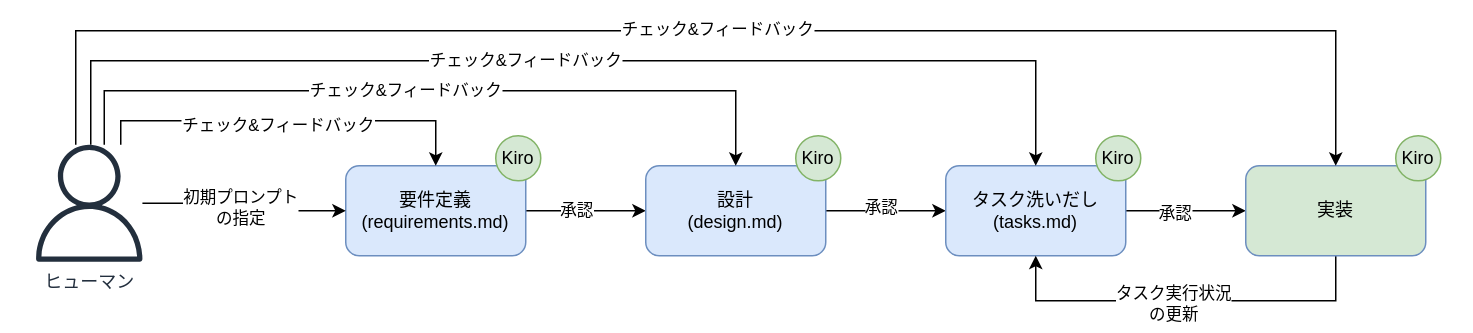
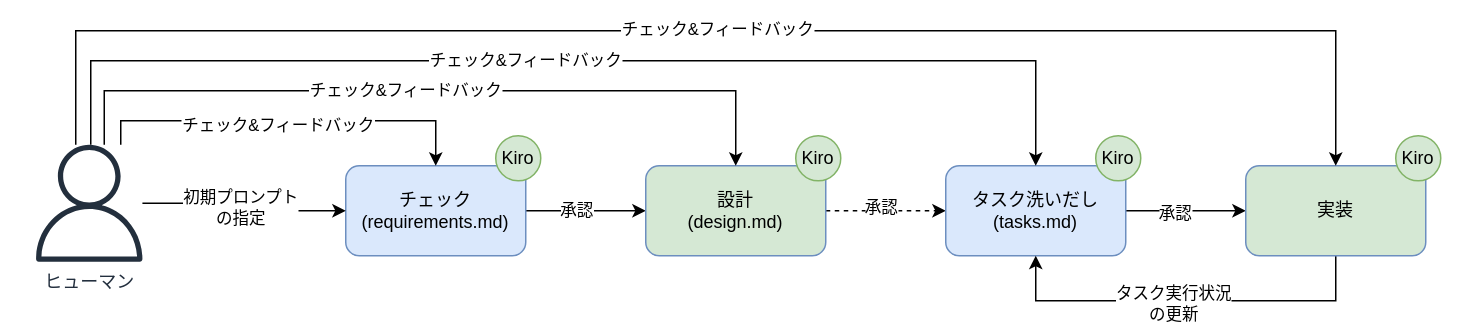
(436, 211) -> (436, 211)
(736, 211) -> (736, 211)
(845, 211) -> (845, 211)
